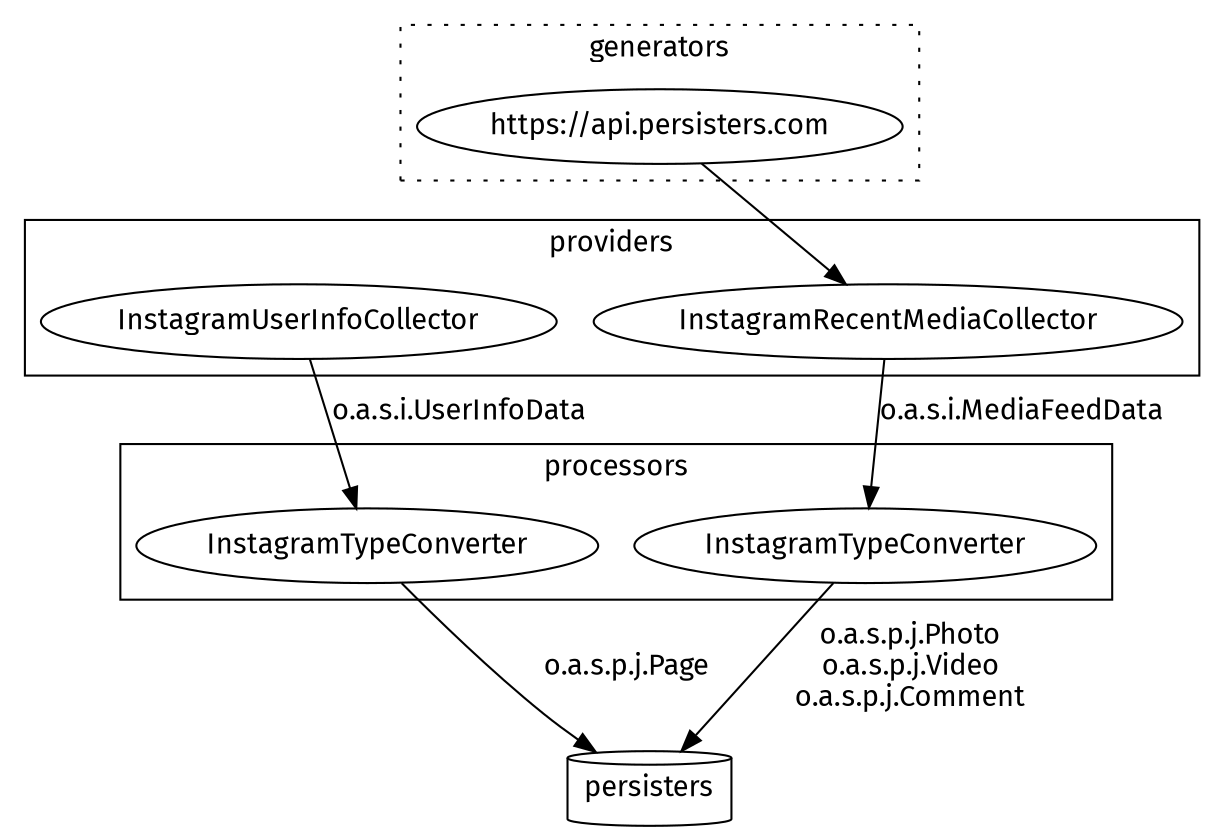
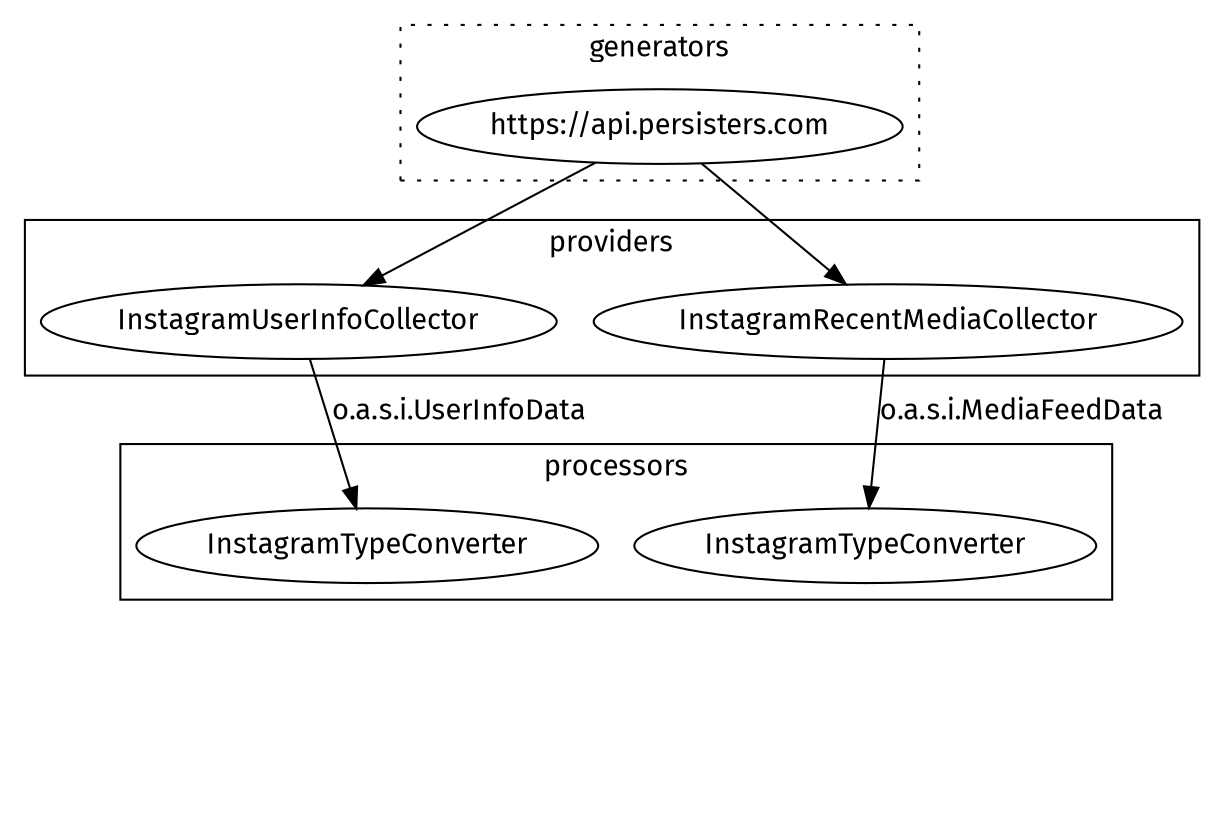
none -> (515, 205)
(649, 789) -> none
